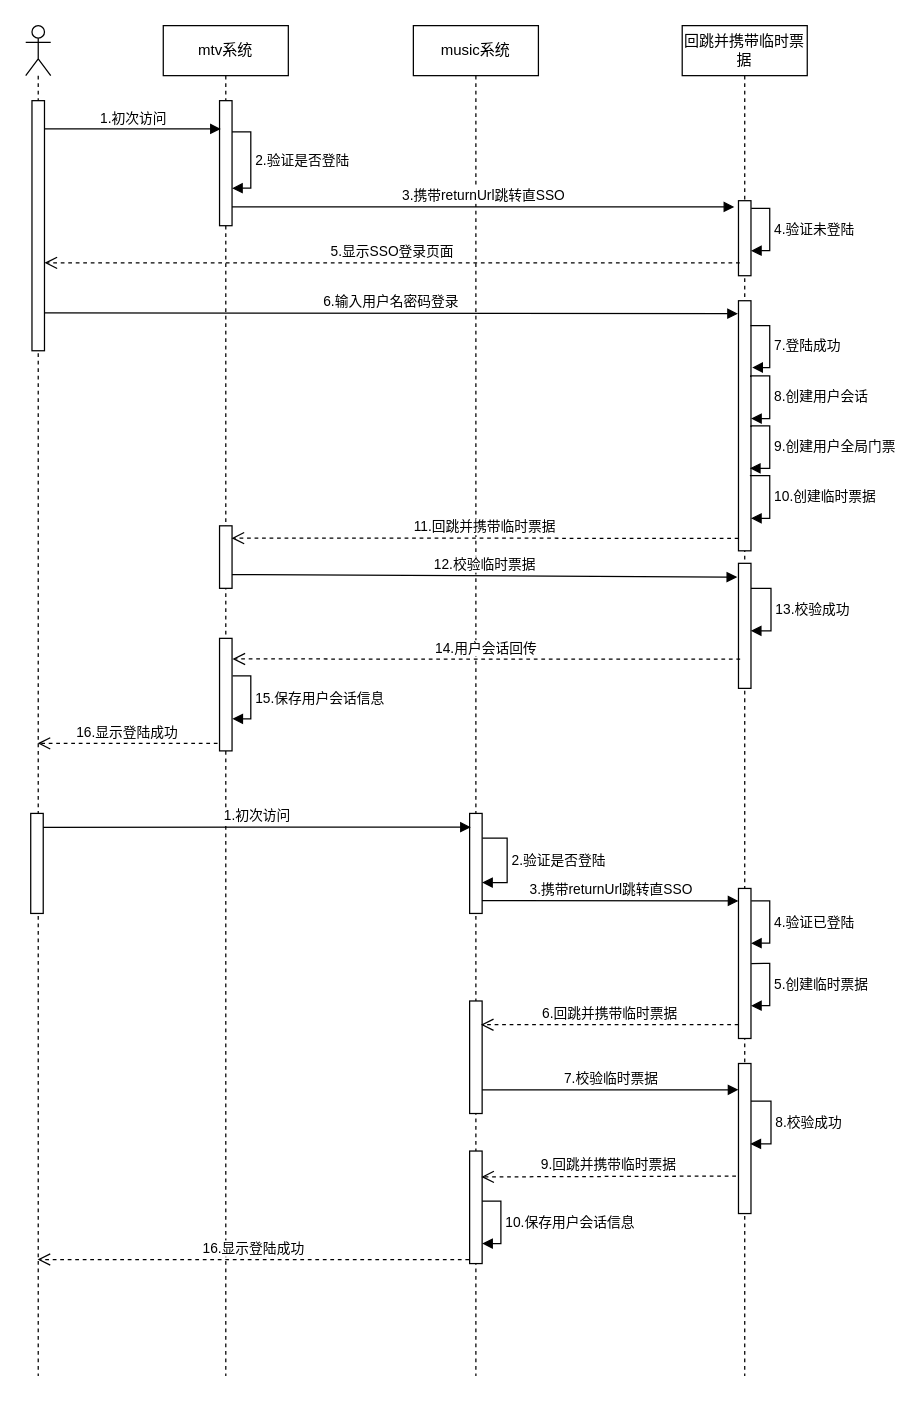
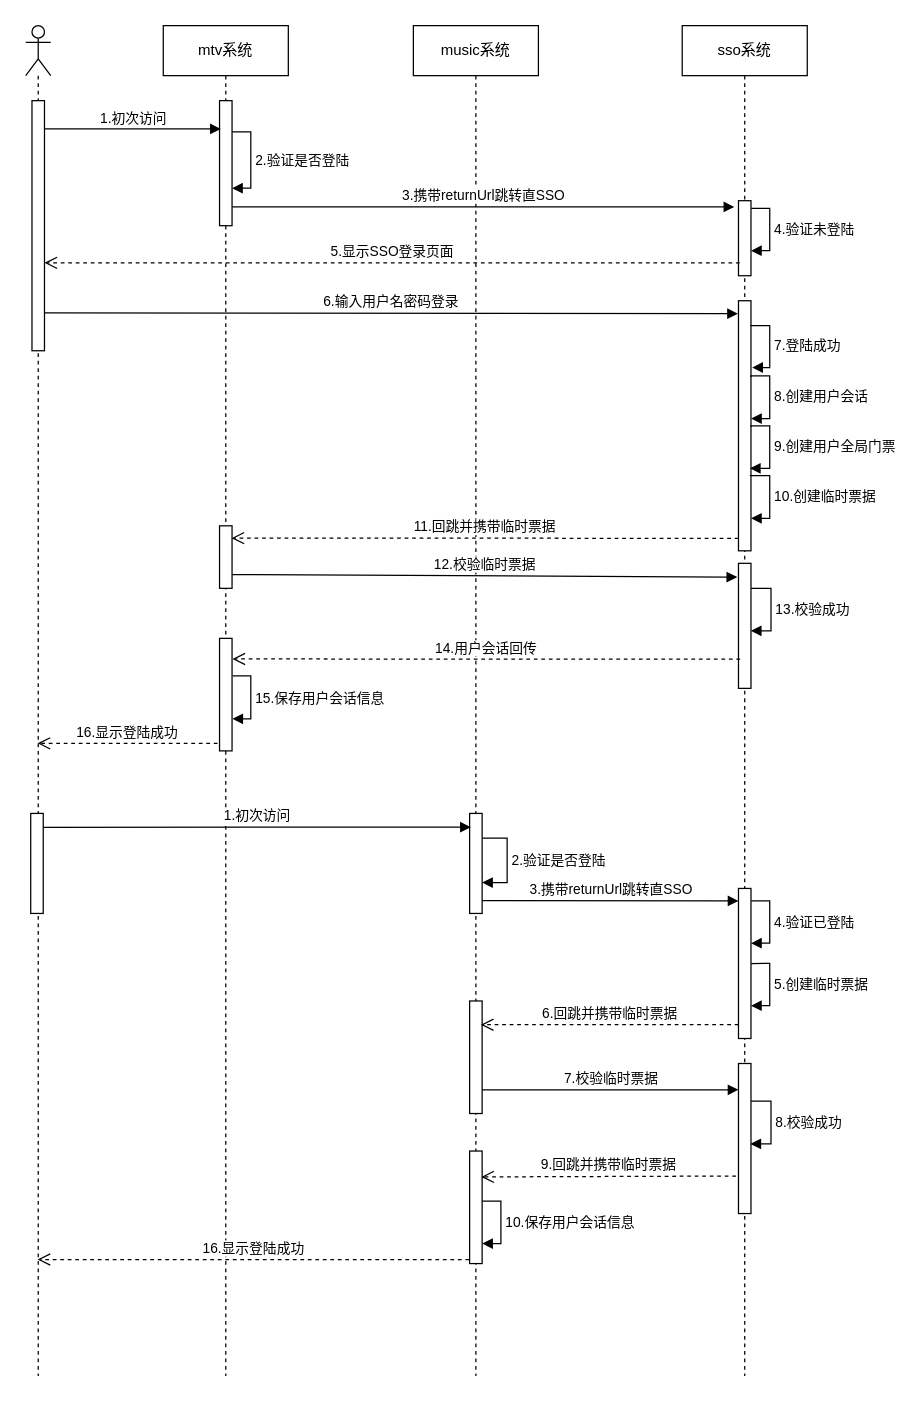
(744, 51) -> (744, 51)
